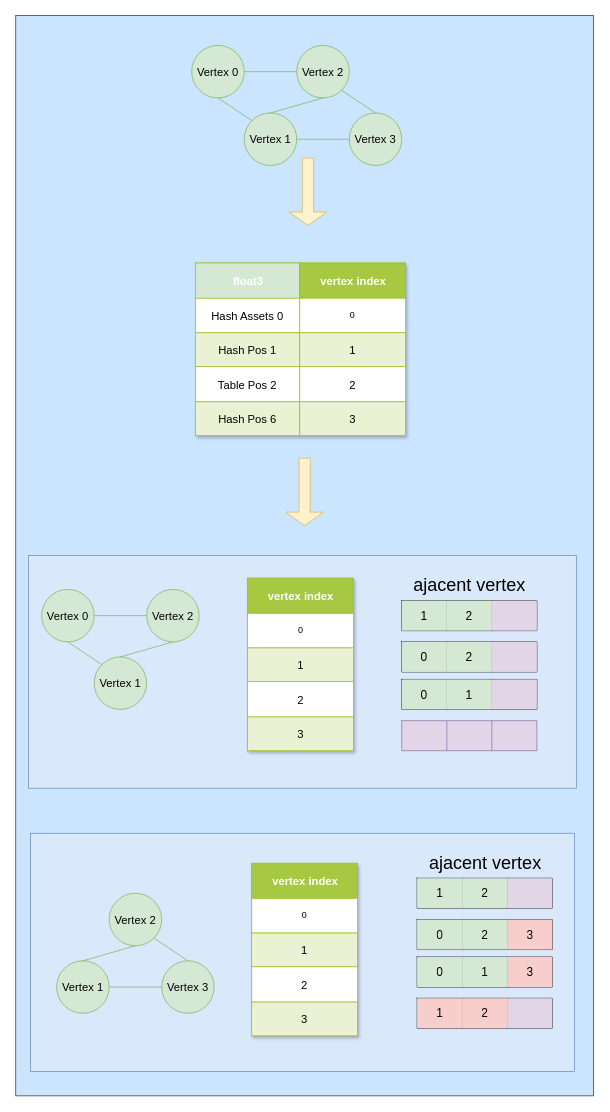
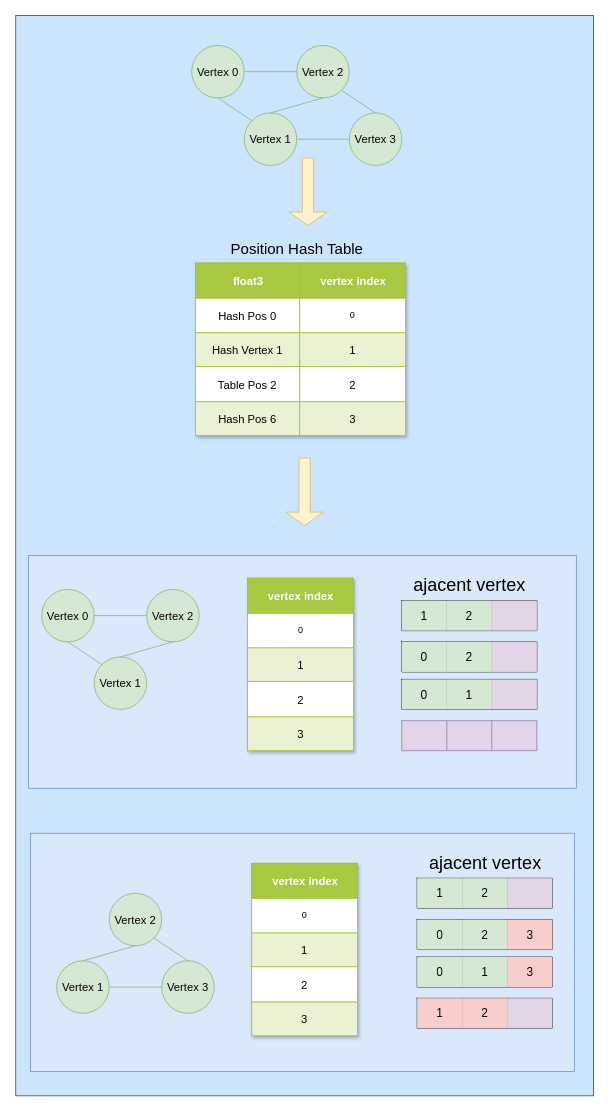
none -> (296, 248)
(248, 281) -> (248, 281)
(248, 315) -> (248, 315)
(248, 350) -> (248, 350)
